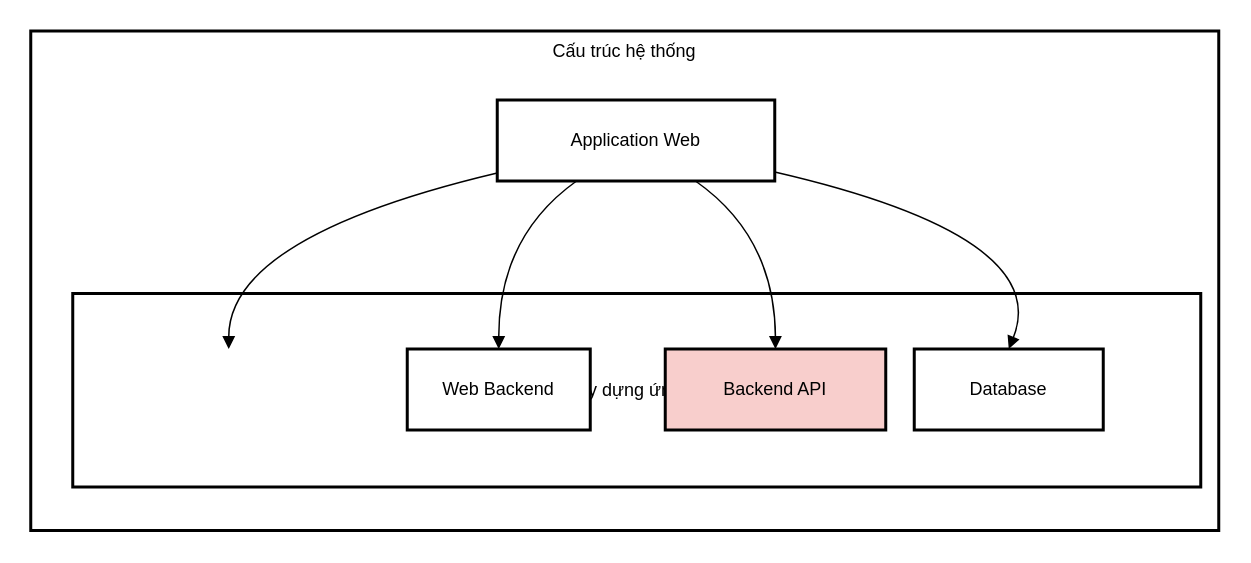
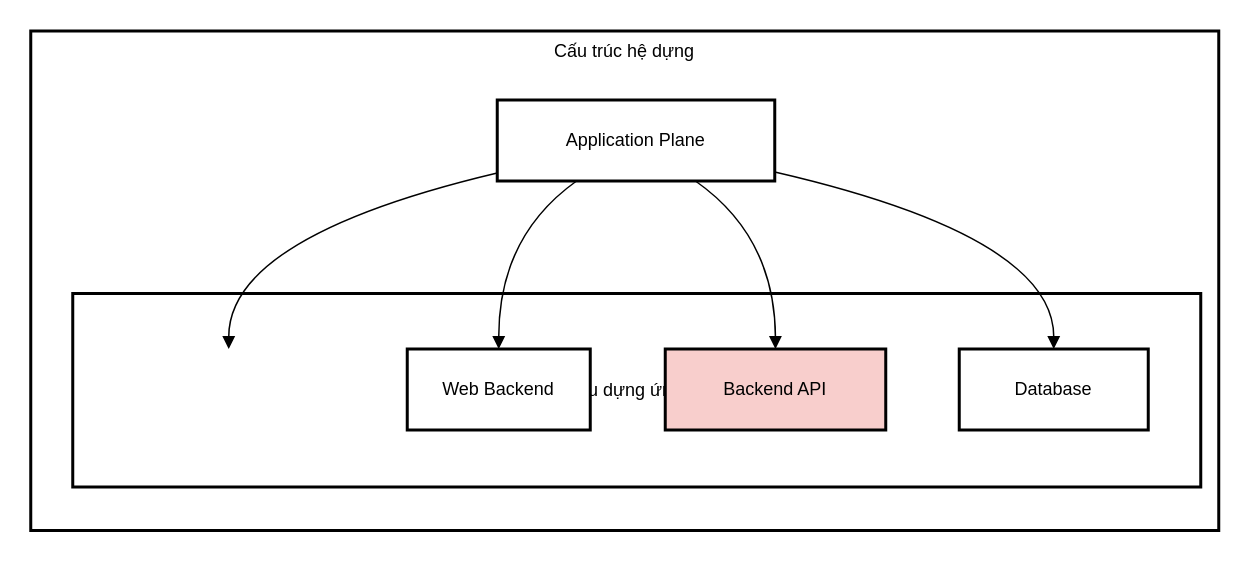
(625, 52) -> (625, 52)
(636, 140) -> (636, 140)
(1009, 389) -> (1054, 389)
(637, 391) -> (637, 391)
